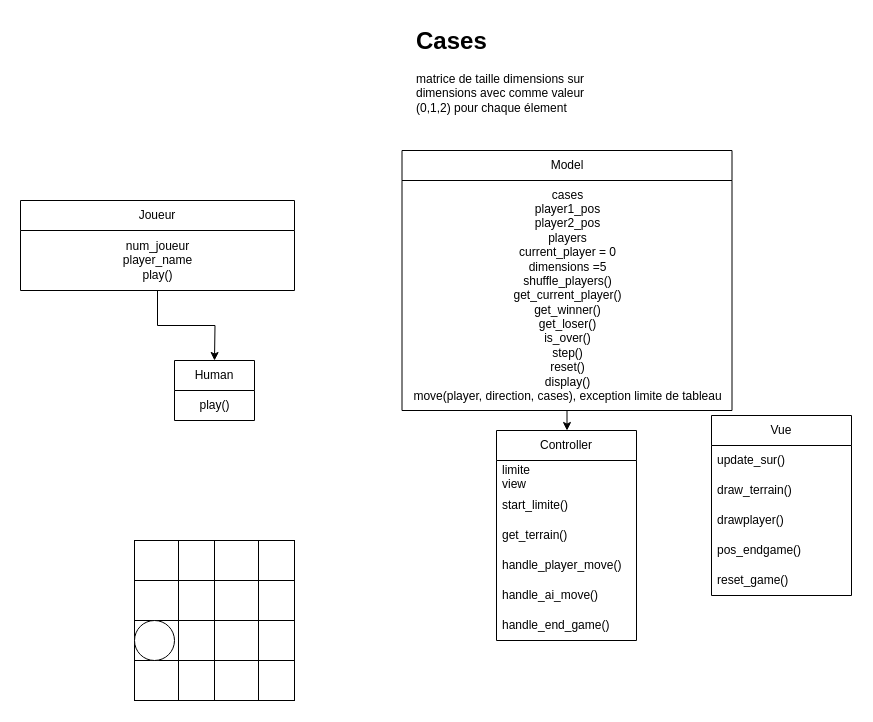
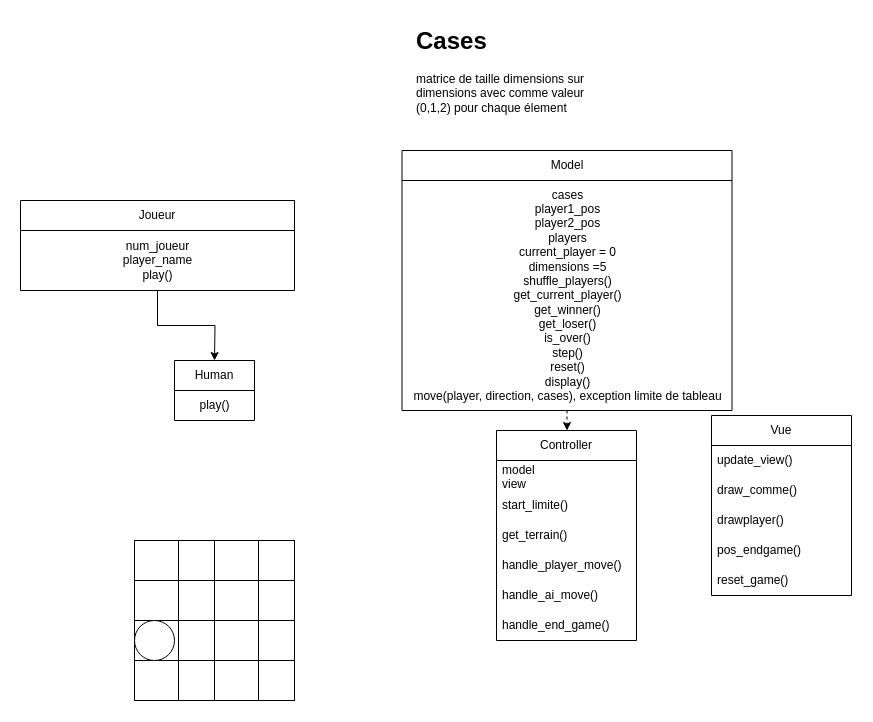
(567, 417) -> (567, 417)
(758, 461) -> (760, 461)
(518, 476) -> (518, 476)
(763, 491) -> (758, 491)
